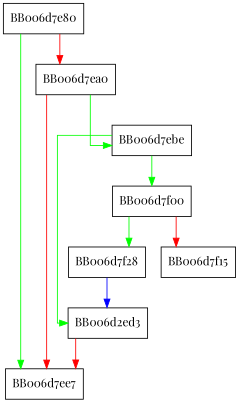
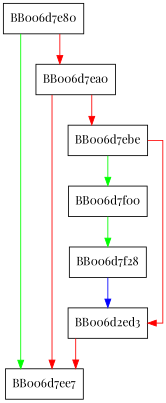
(90, 127) -> (92, 106)
(57, 203) -> (163, 228)
(198, 262) -> none
